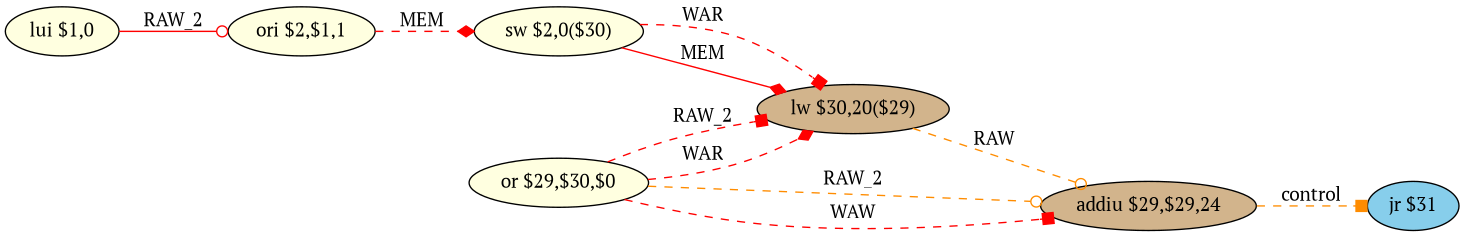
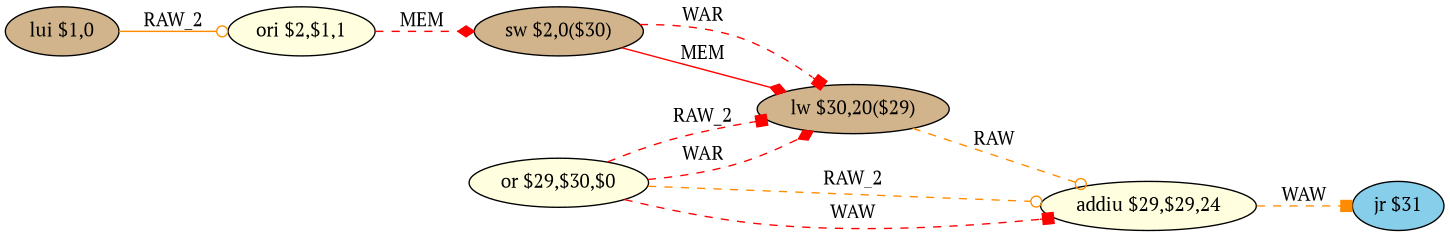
(62, 31) -> (62, 31)
(168, 31) -> (168, 31)
(559, 31) -> (559, 31)
(1312, 196) -> (1304, 196)
(1148, 206) -> (1148, 206)
